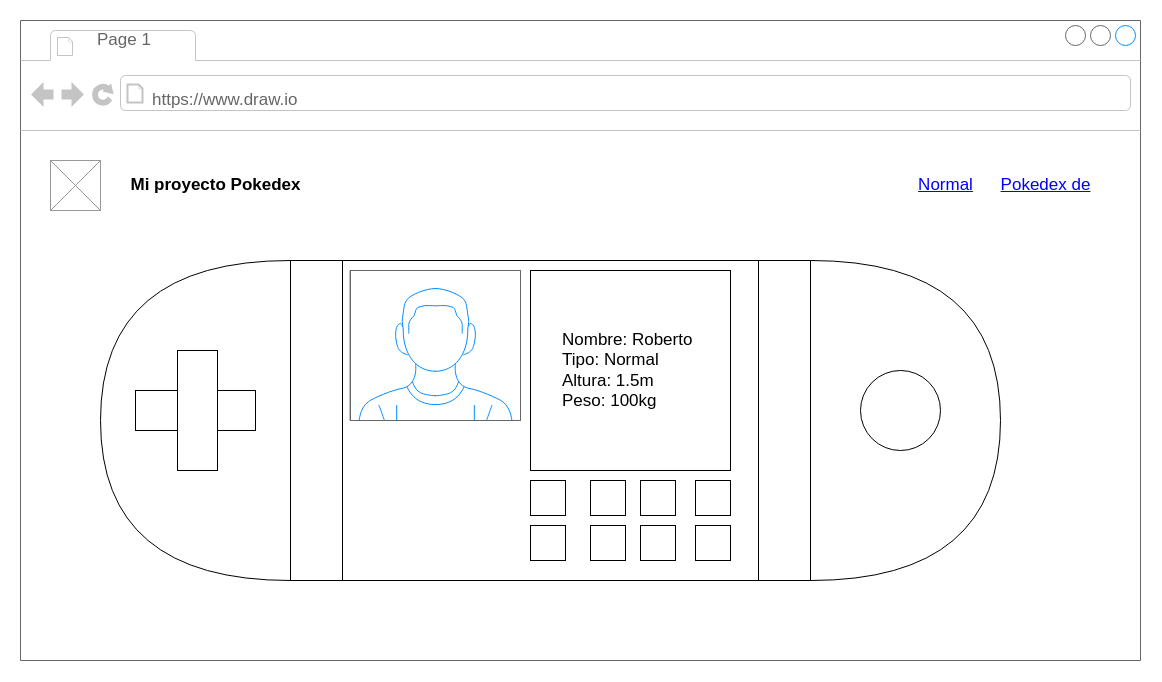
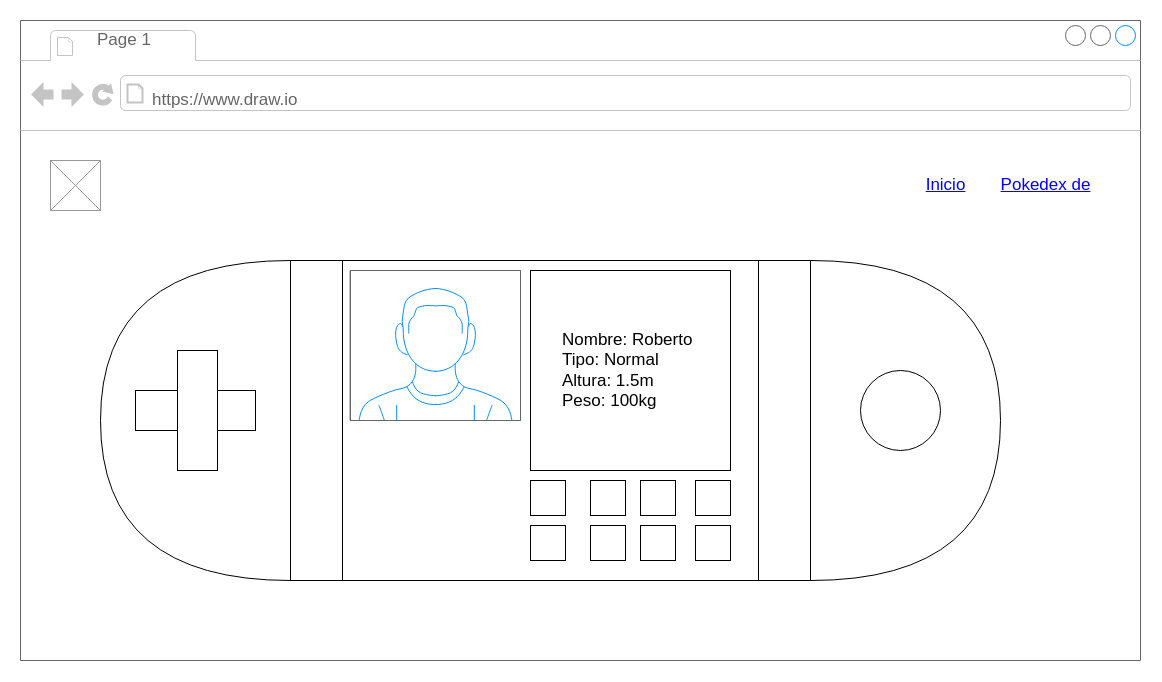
(216, 186) -> none
(946, 186) -> (946, 186)
